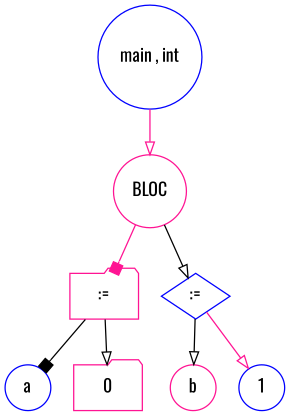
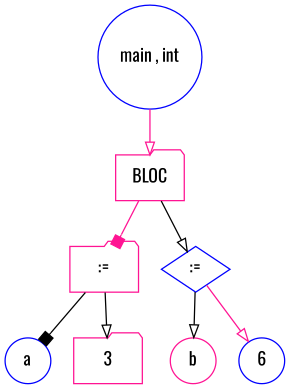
(150, 191) -> (150, 178)
(108, 388) -> (108, 361)
(262, 388) -> (262, 361)
